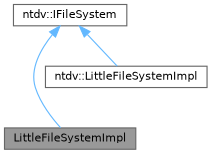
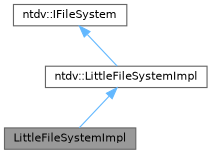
(34, 83) -> (94, 112)
